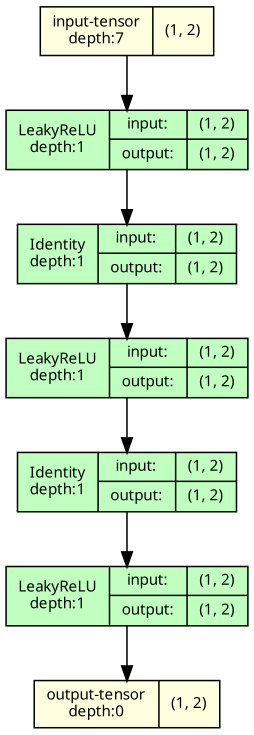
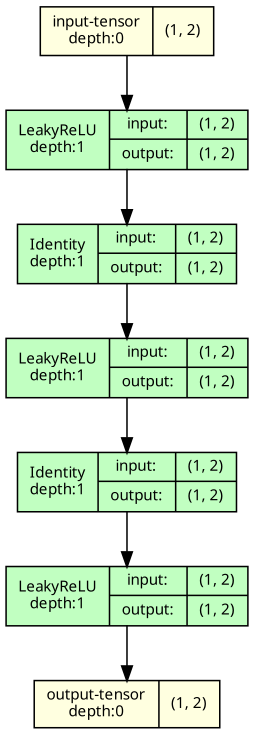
(97, 39) -> (97, 39)
